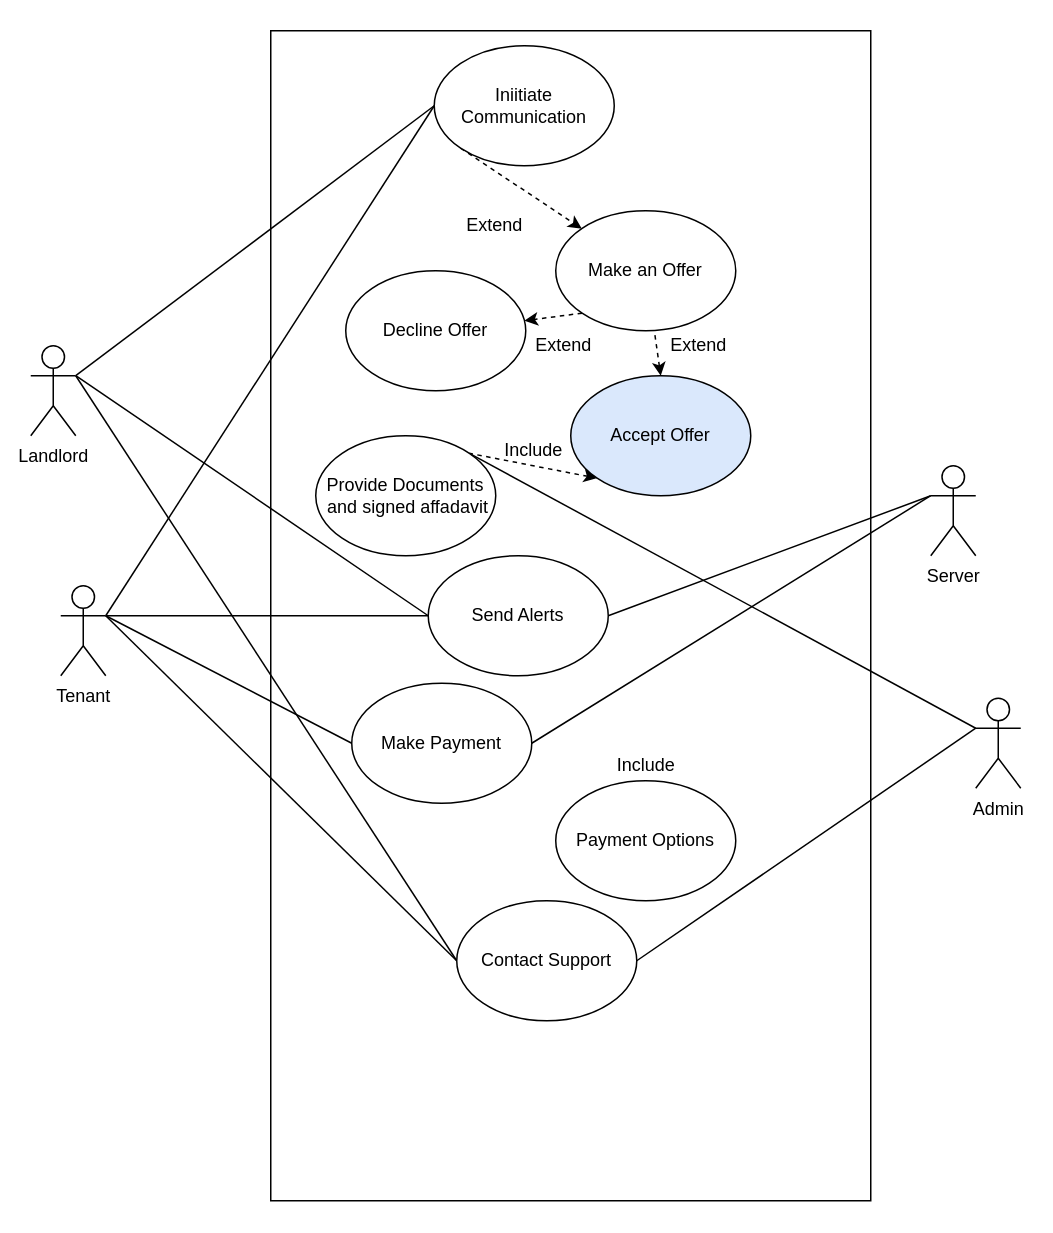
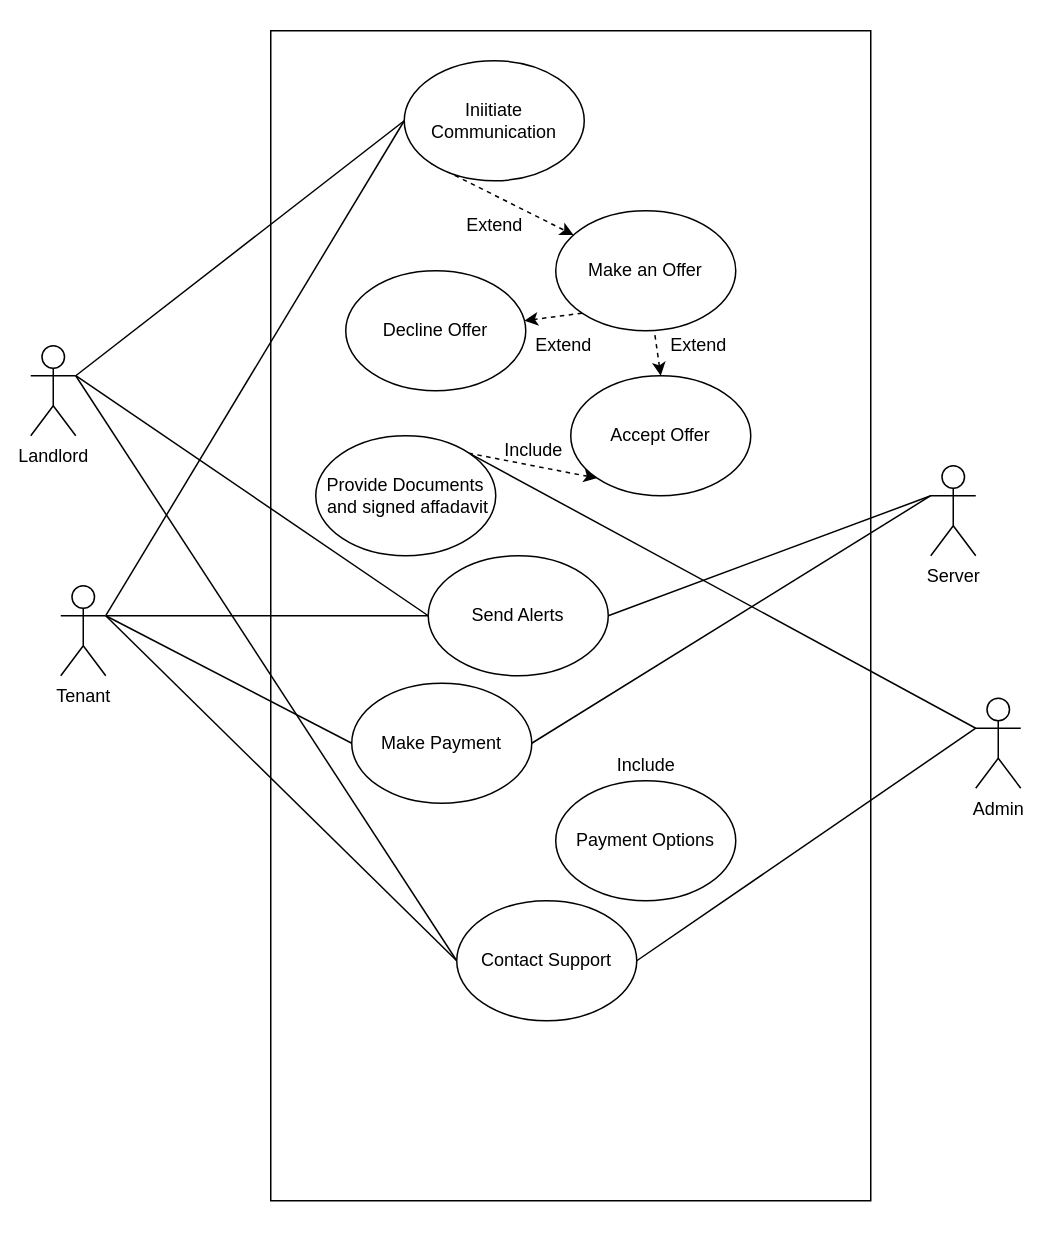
(524, 106) -> (494, 121)
(661, 436) -> (661, 436)
